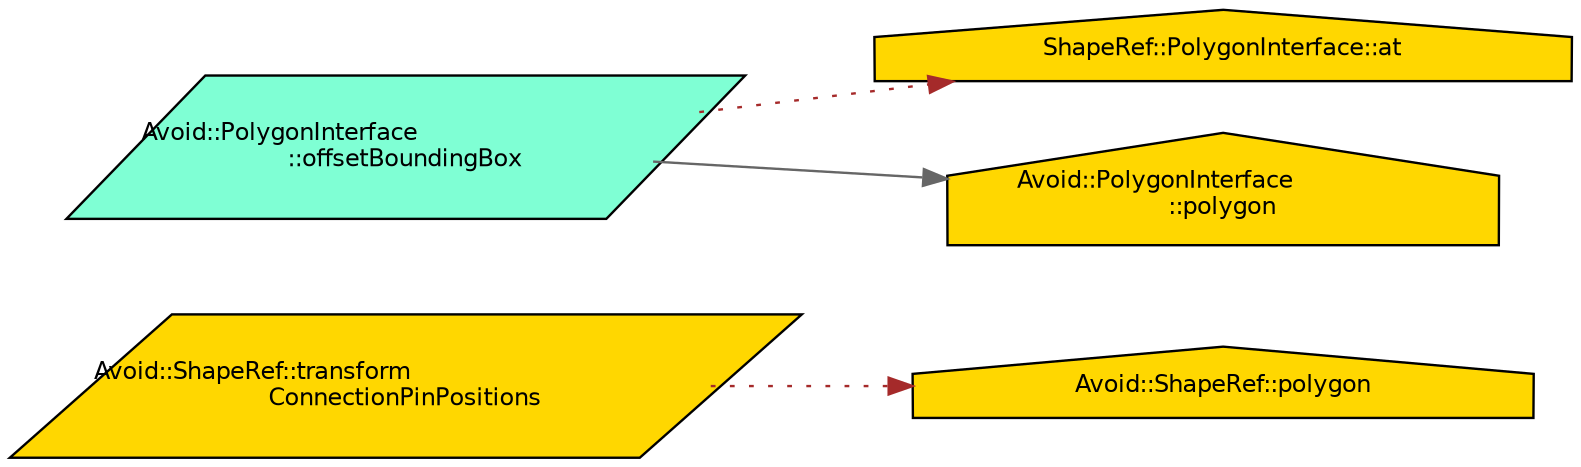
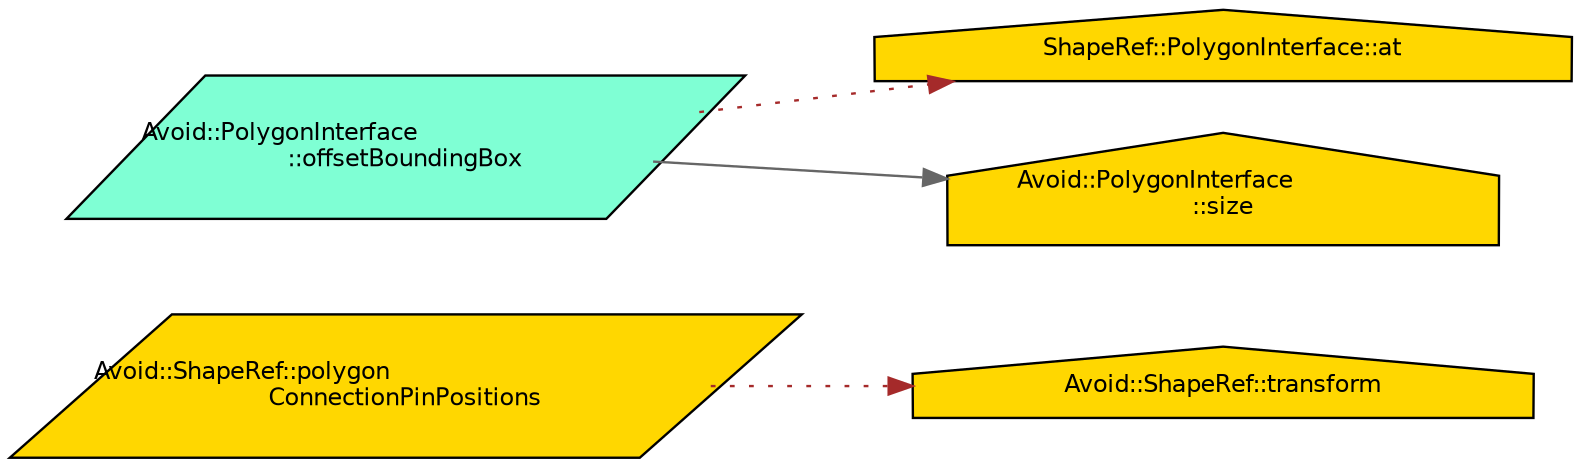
(1223, 195) -> (1223, 195)
(406, 386) -> (406, 386)
(1223, 386) -> (1223, 386)
